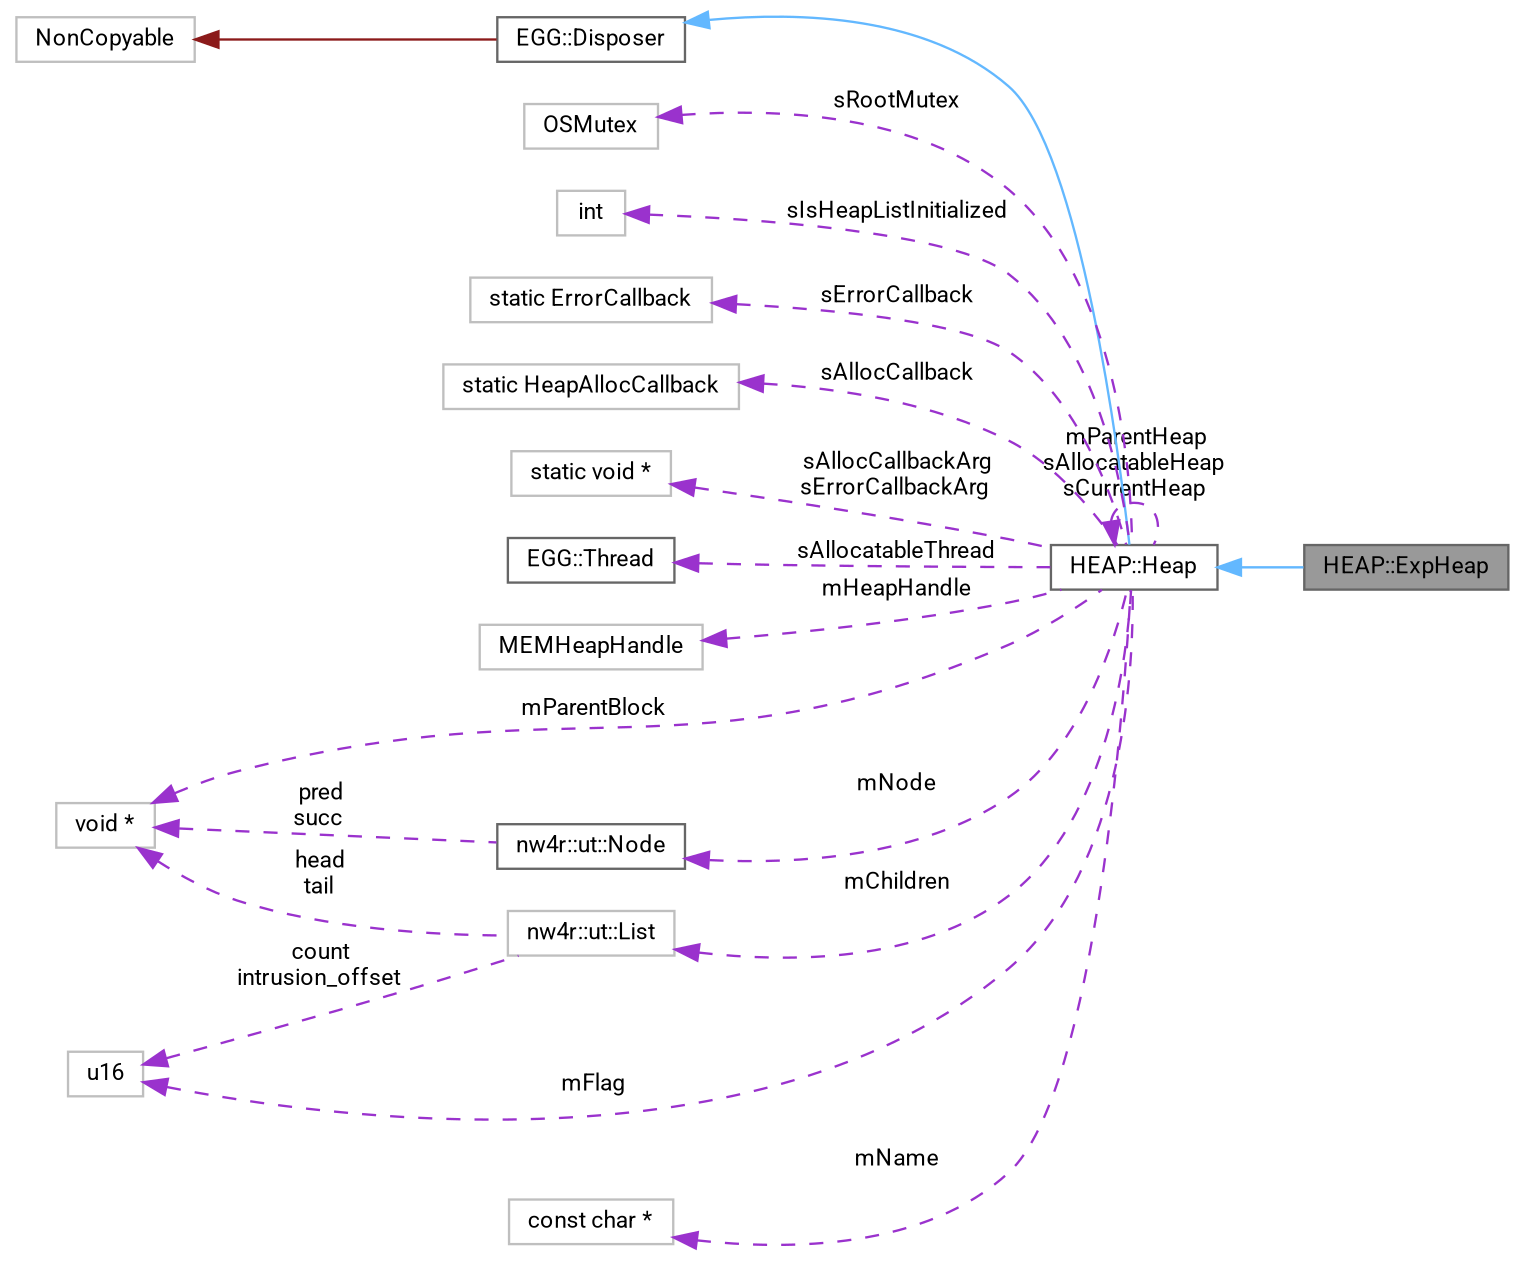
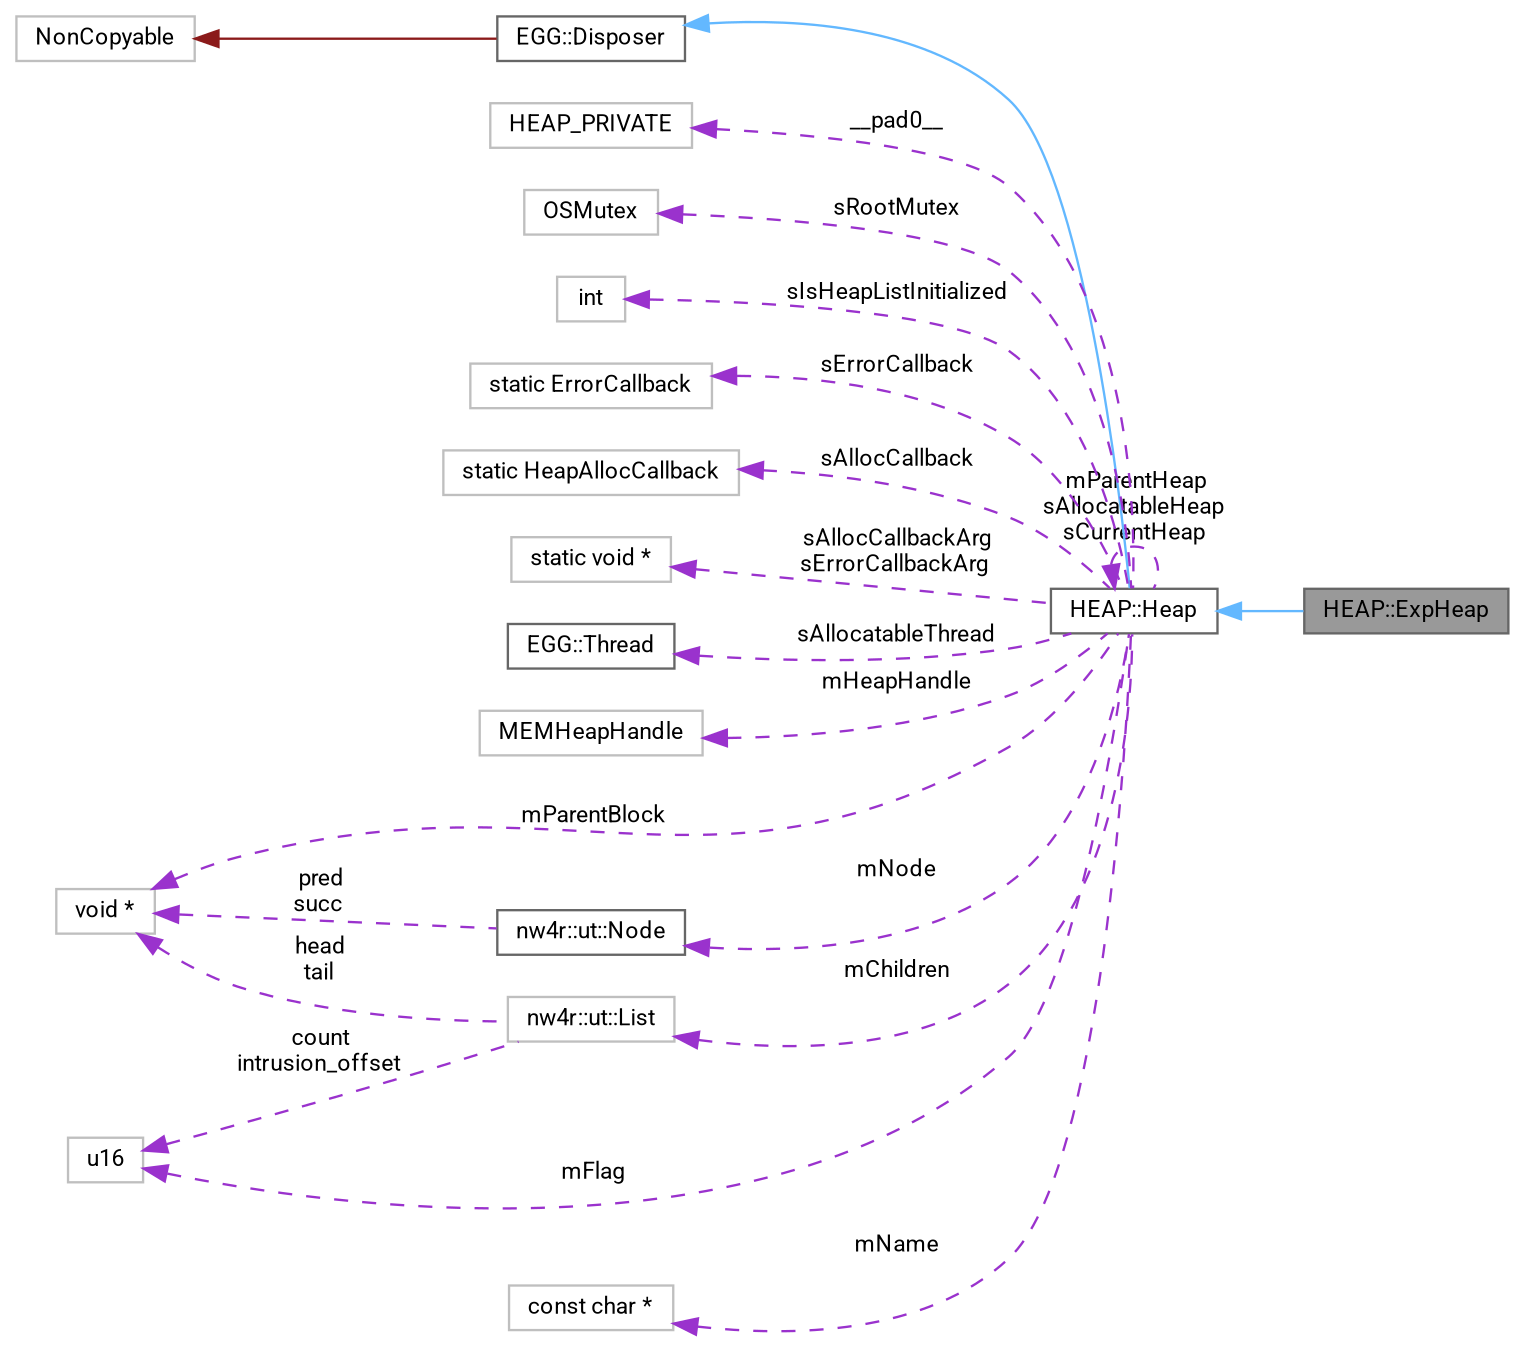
none -> (591, 126)
